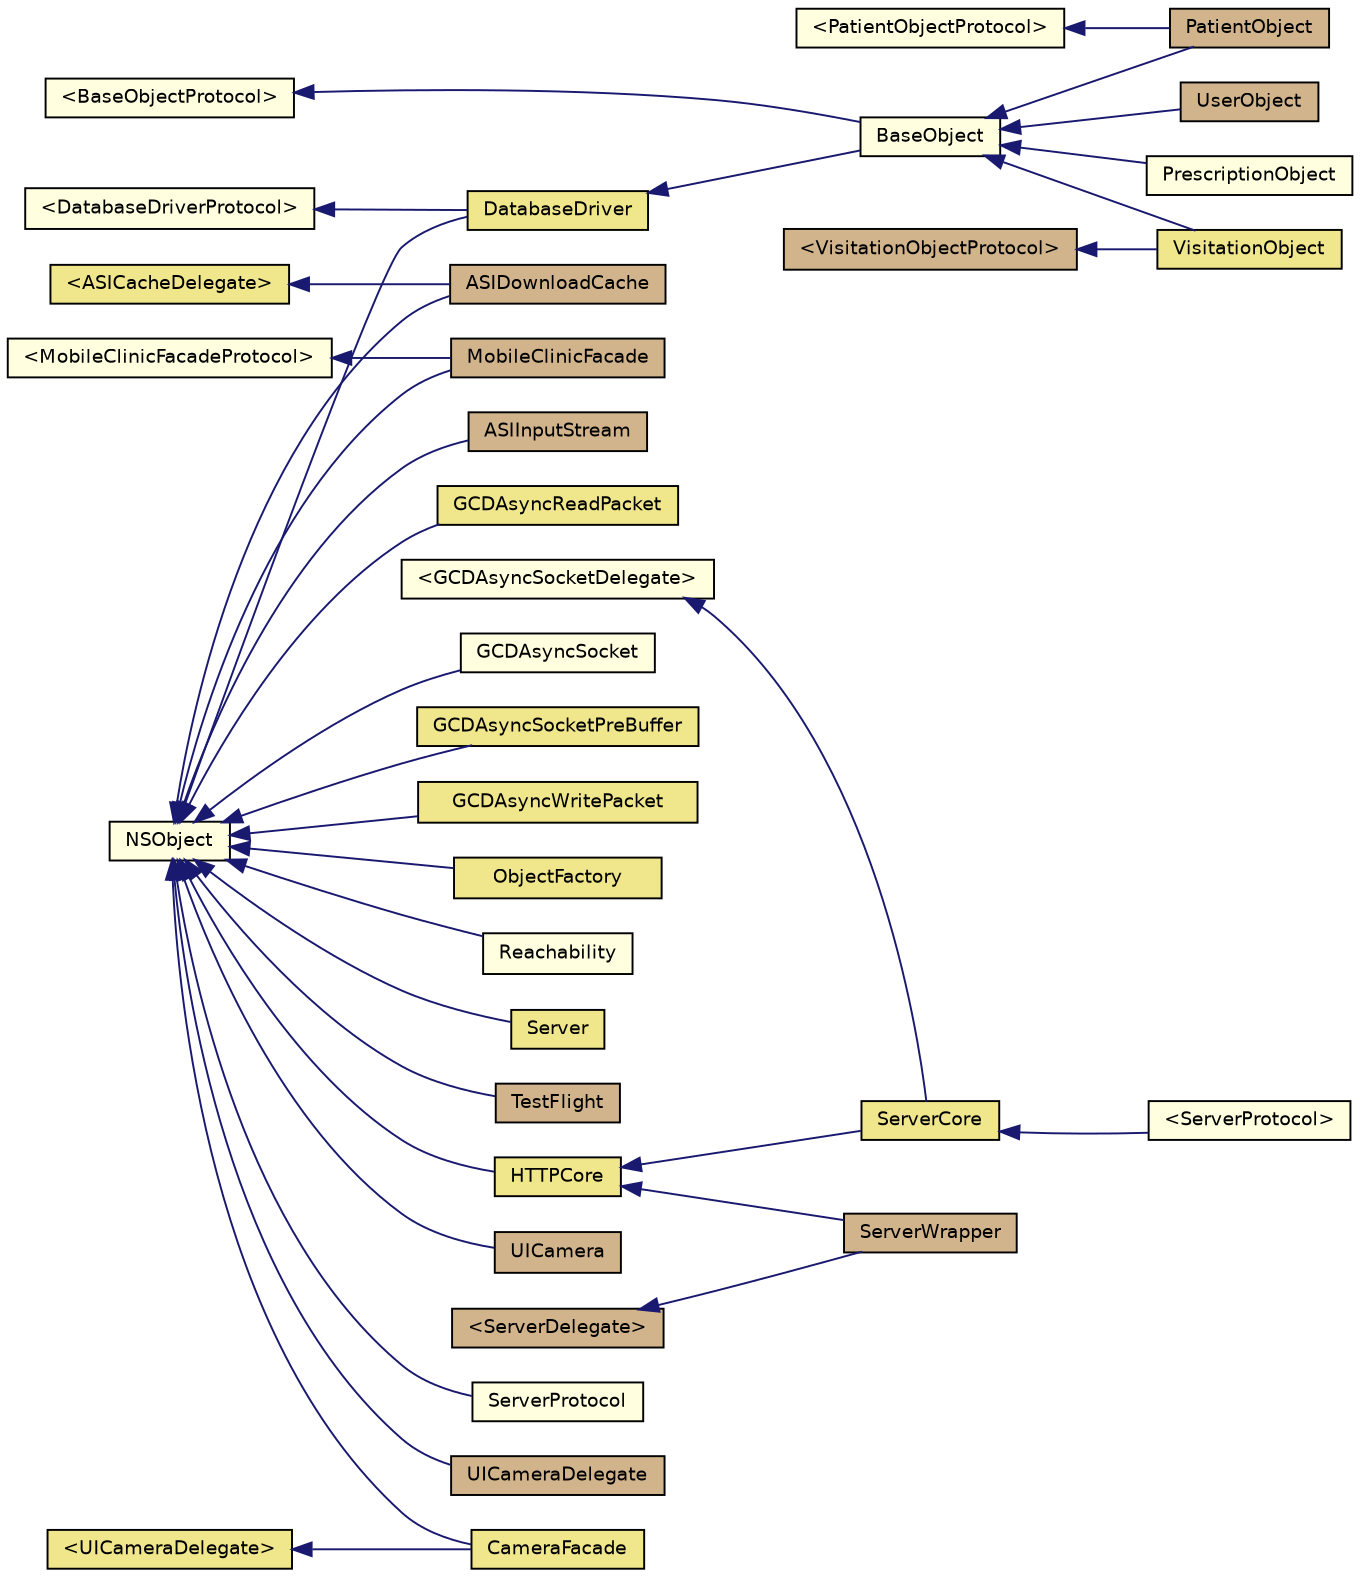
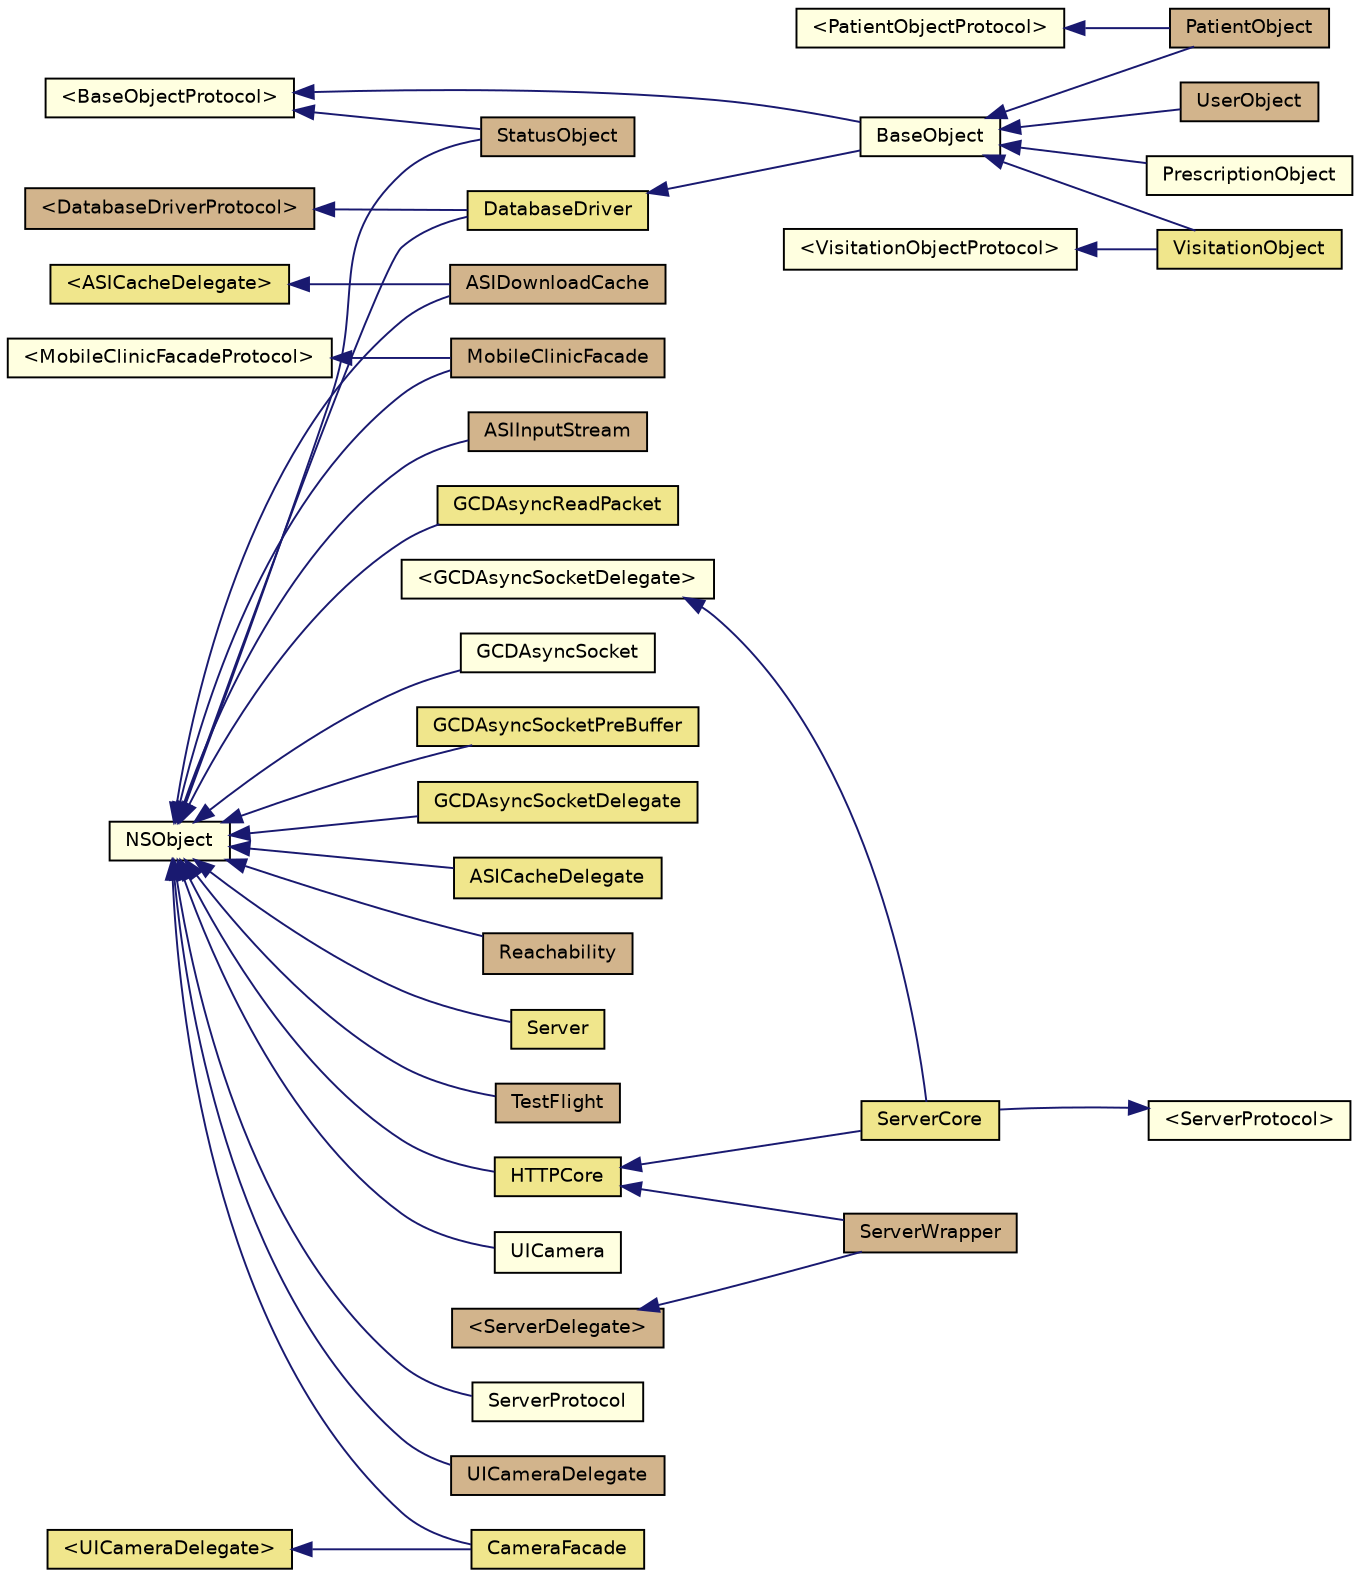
none -> (558, 137)
(170, 209) -> (170, 209)
(930, 249) -> (930, 249)
(558, 802) -> (558, 802)
(558, 878) -> (558, 878)
(558, 954) -> (558, 954)
(1084, 1134) -> (1064, 1108)
(558, 1252) -> (558, 1252)
